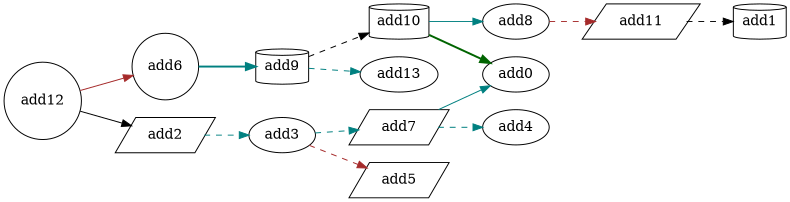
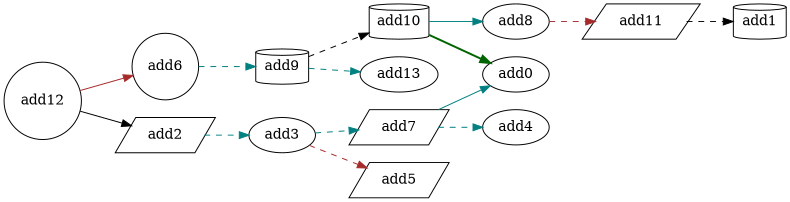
(222, 67) -> (222, 67)
